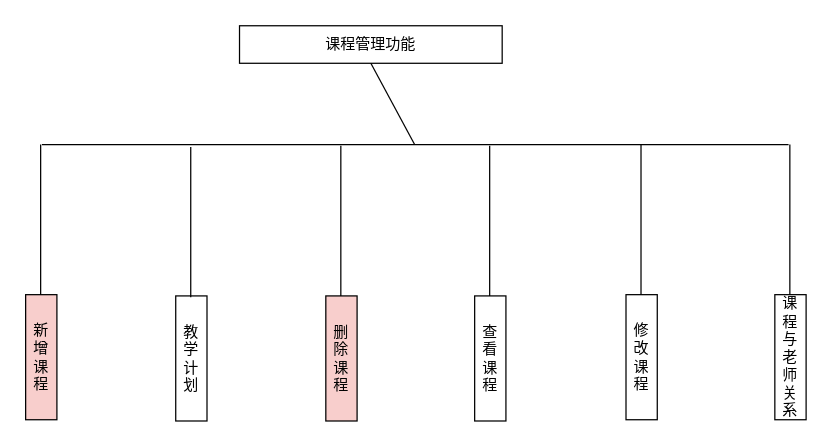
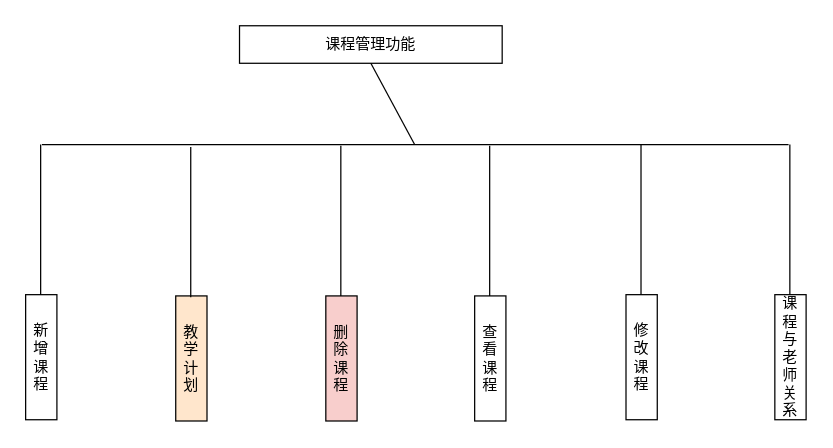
(41, 357) -> (41, 357)
(191, 358) -> (191, 358)
